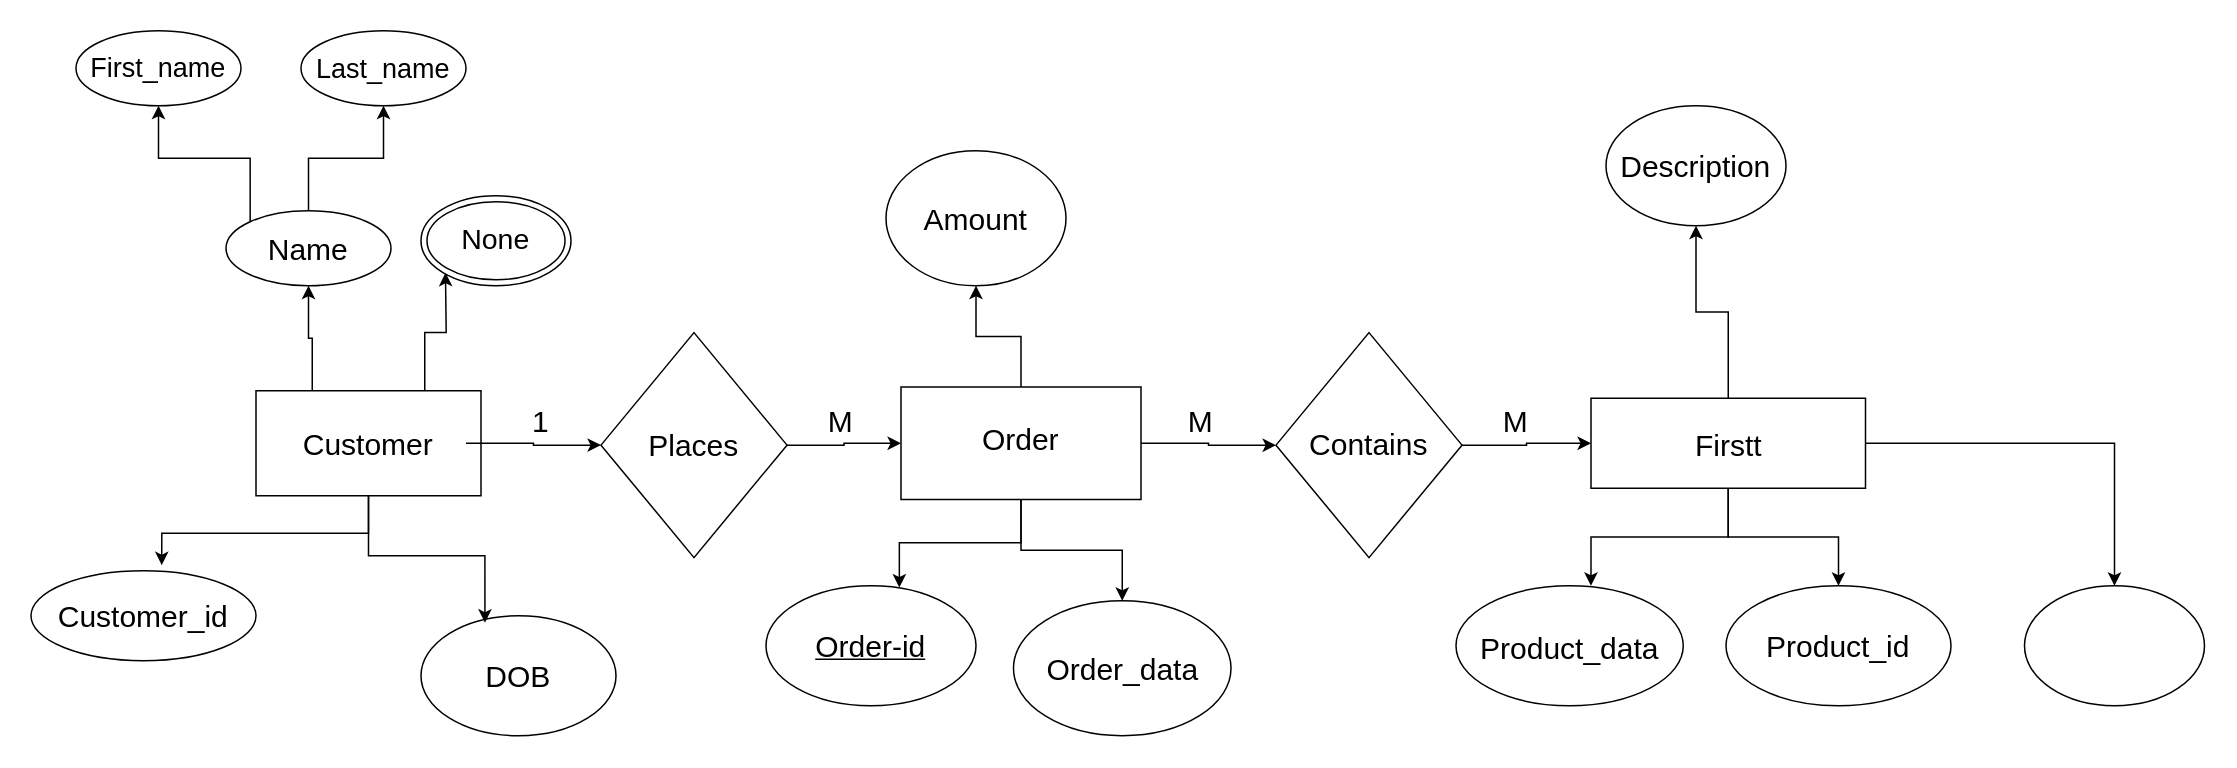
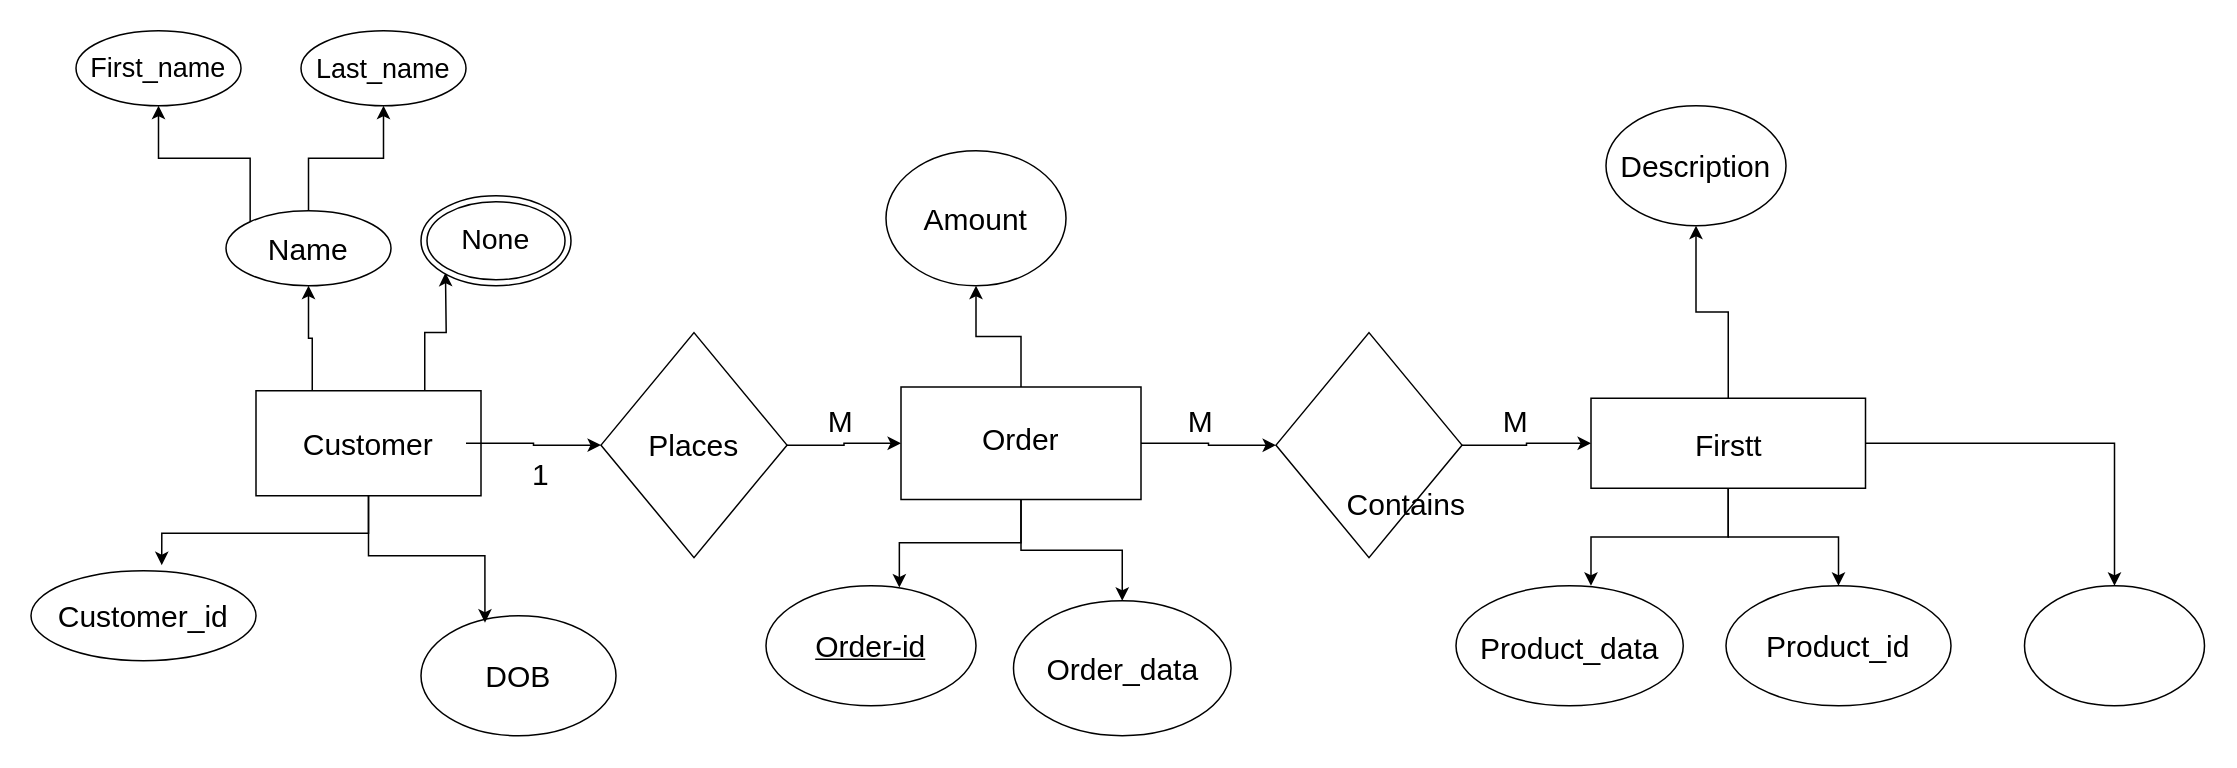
(541, 421) -> (541, 473)
(1369, 443) -> (1406, 503)
